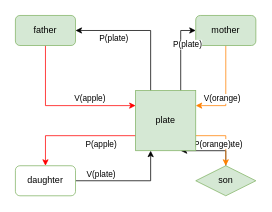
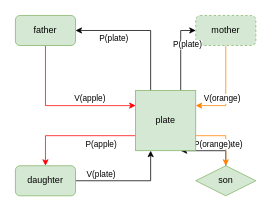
(225, 30) -> (225, 30)
(45, 180) -> (45, 180)
